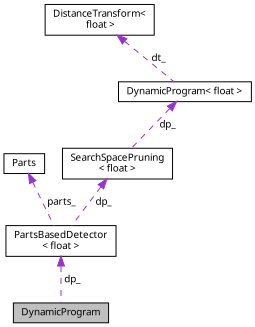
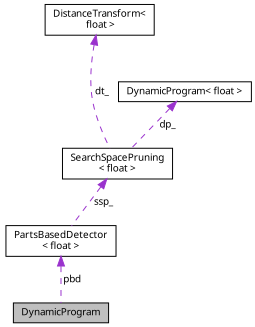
(149, 62) -> (92, 98)
(24, 164) -> none
(103, 202) -> (103, 202)
(71, 280) -> (71, 280)
